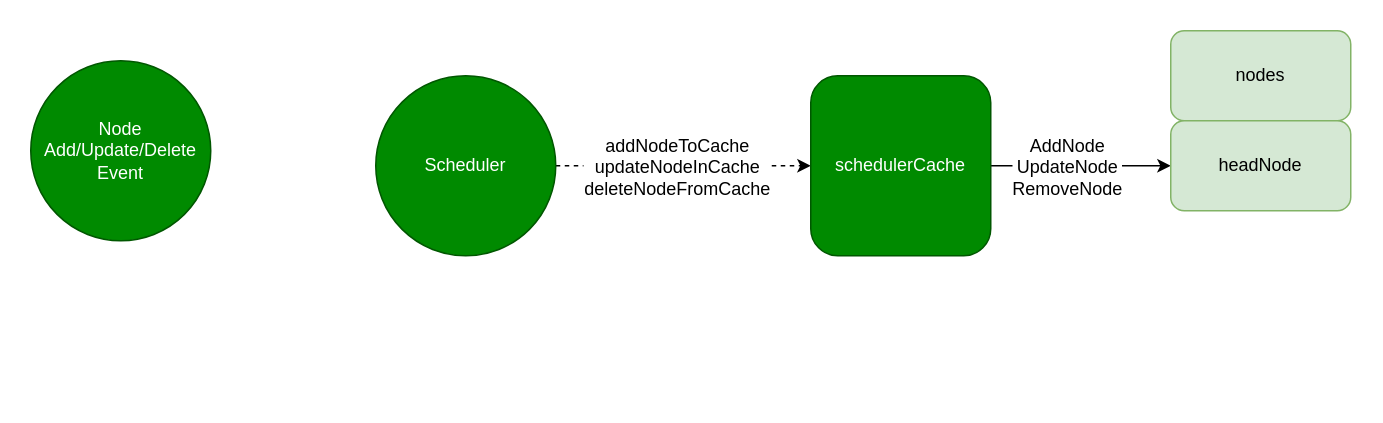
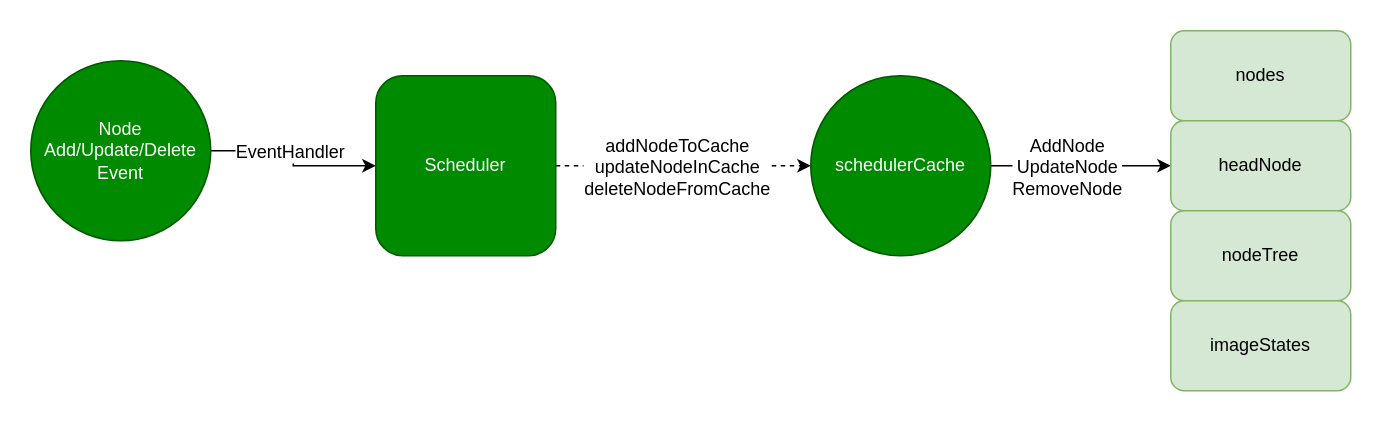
none -> (293, 153)
(466, 166) -> (466, 166)
(901, 166) -> (901, 166)
none -> (1261, 256)
none -> (1261, 346)
